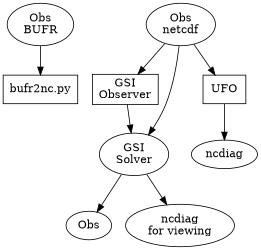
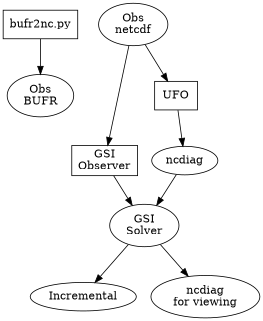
(40, 56) -> (40, 53)
(171, 89) -> (169, 187)
(89, 226) -> (83, 297)
